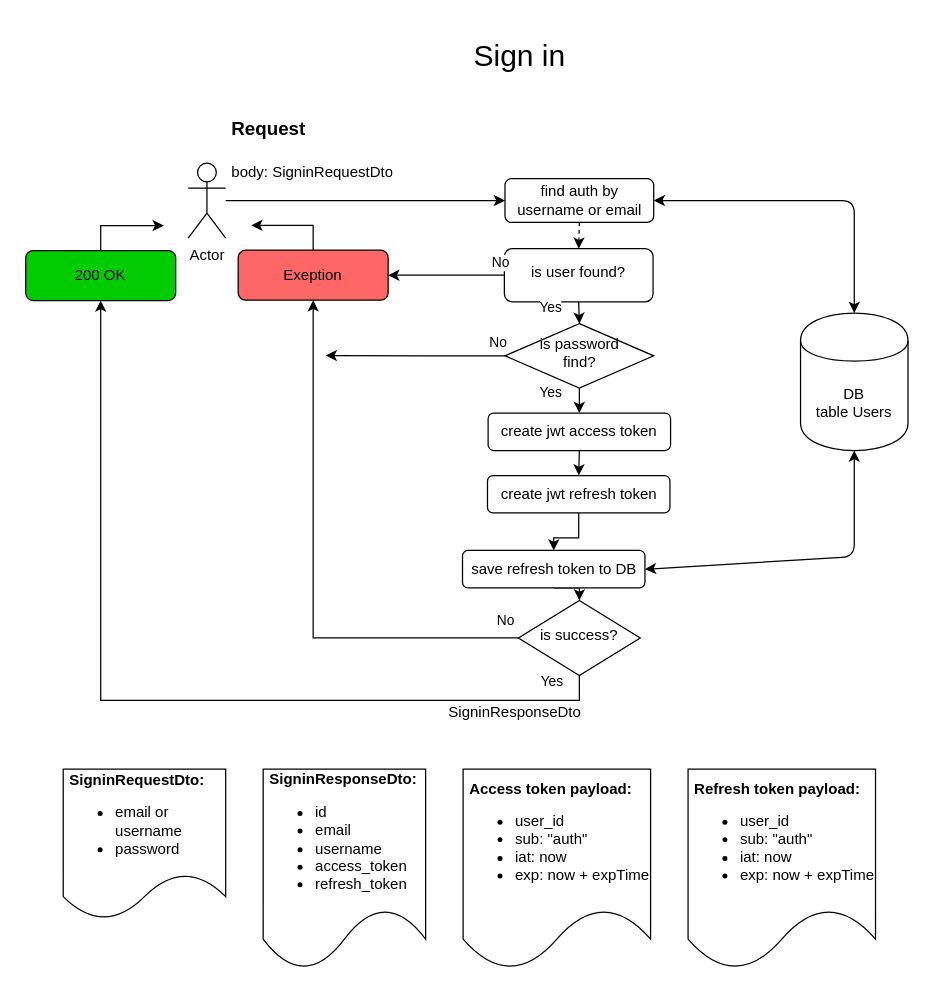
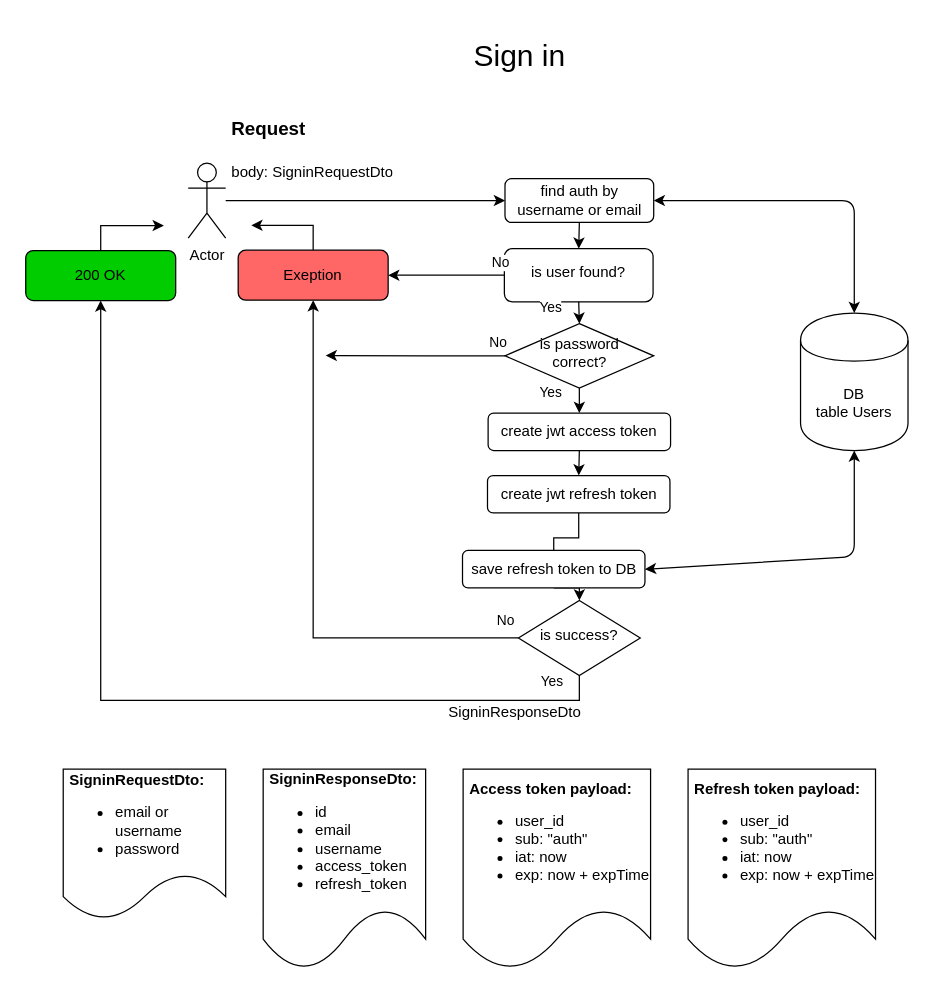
(579, 231) -> (579, 231)
(580, 353) -> (580, 353)
(555, 538) -> (554, 540)
